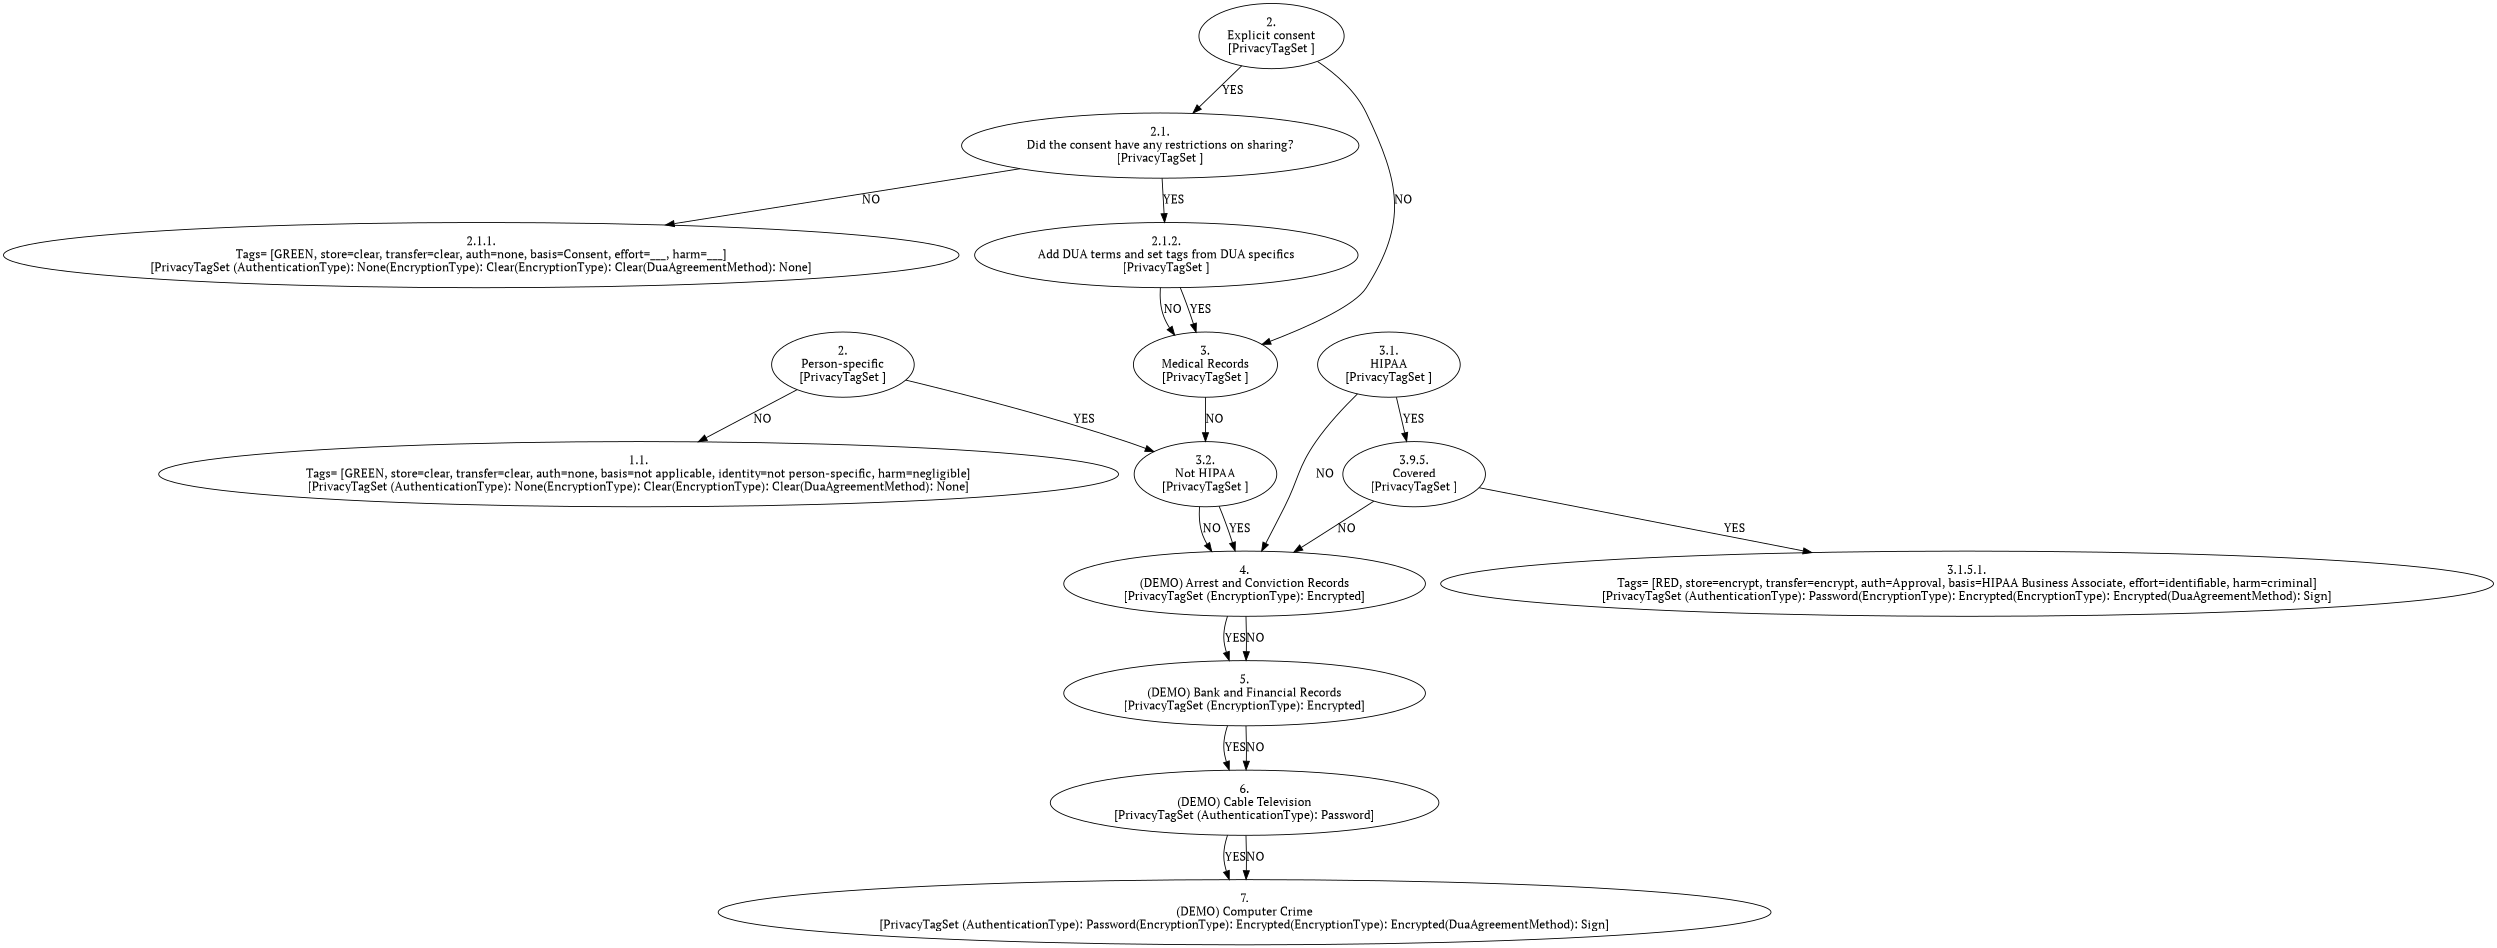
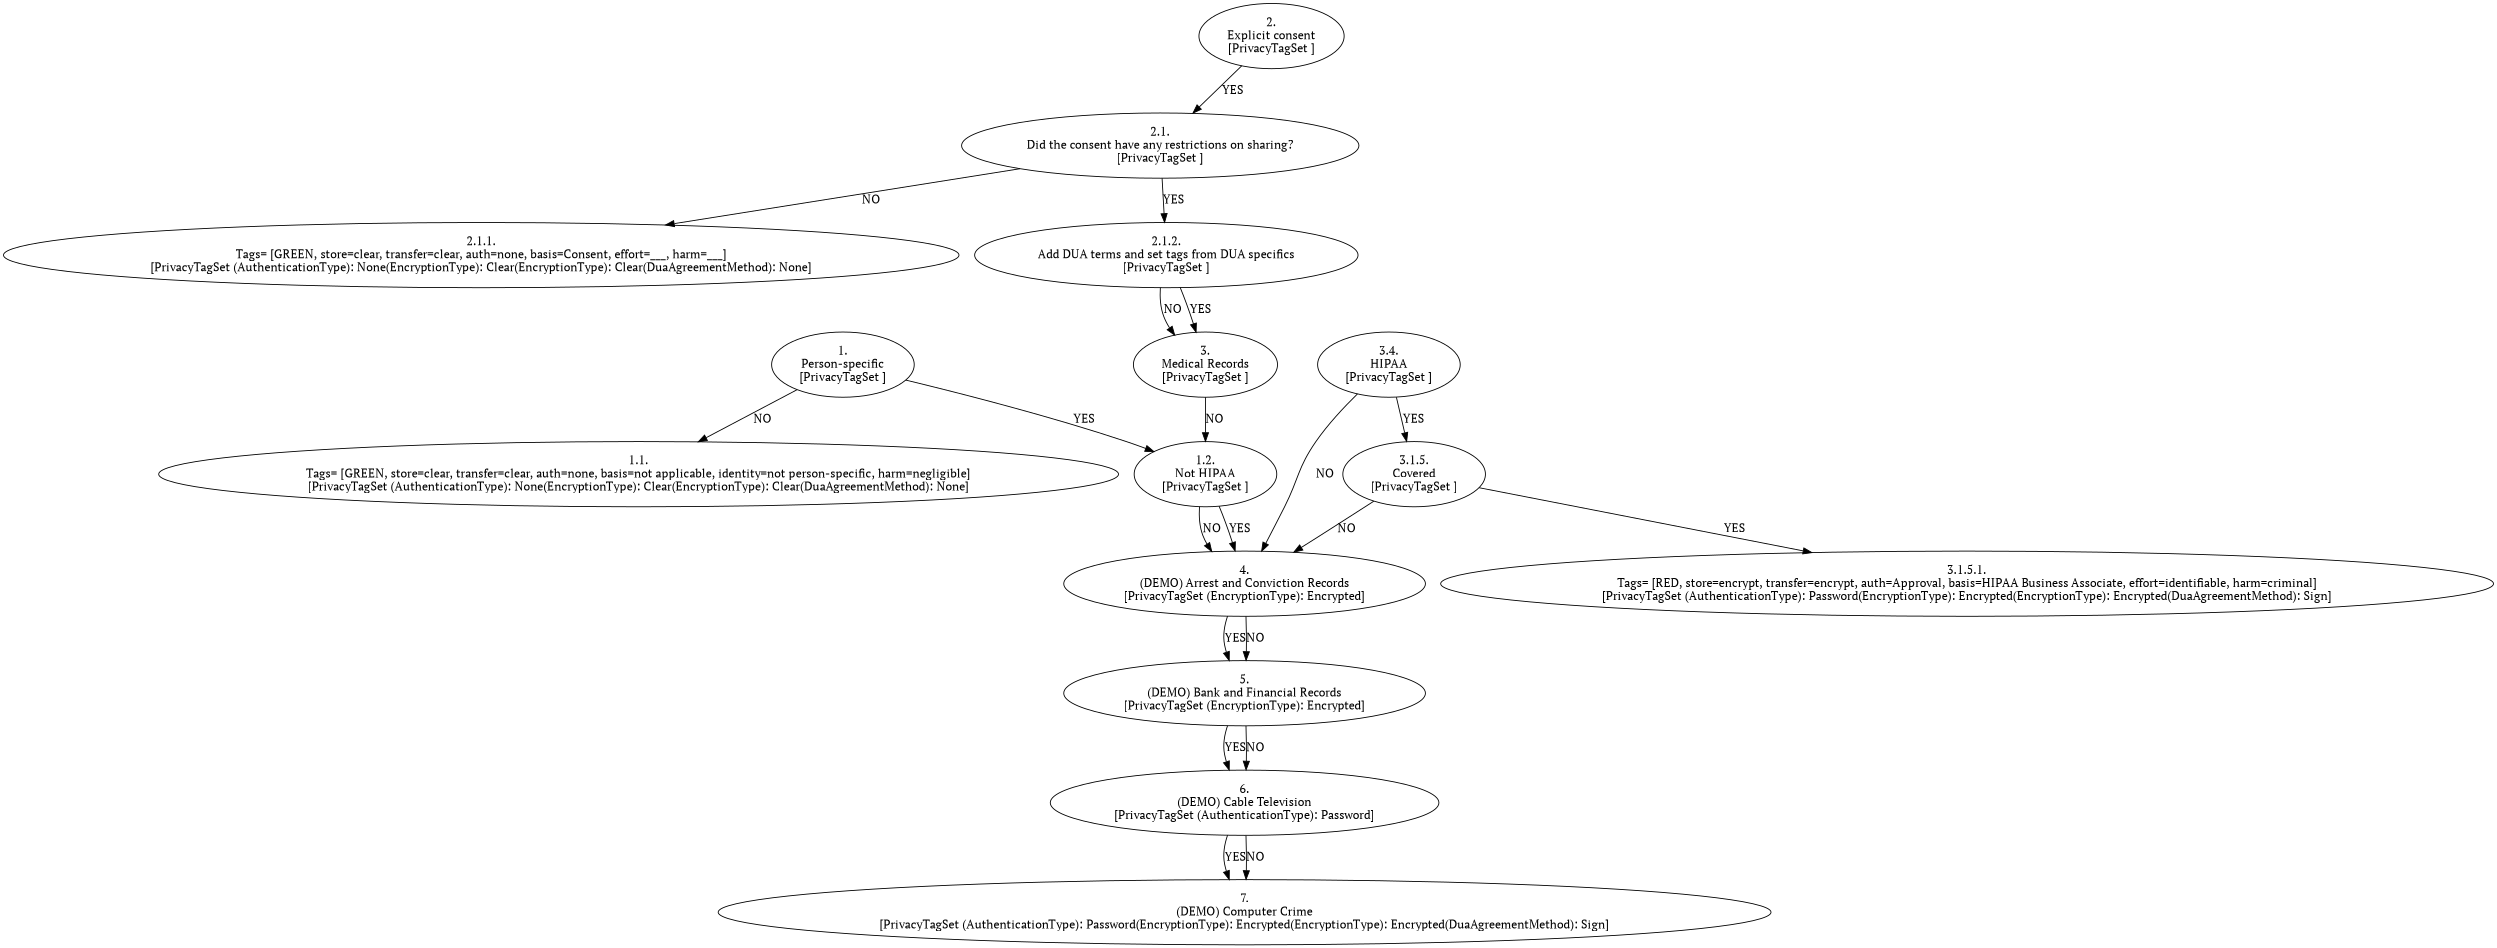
(1394, 220) -> none
(843, 365) -> (843, 365)
(1389, 365) -> (1389, 365)
(1205, 474) -> (1205, 474)
(1414, 474) -> (1414, 474)
